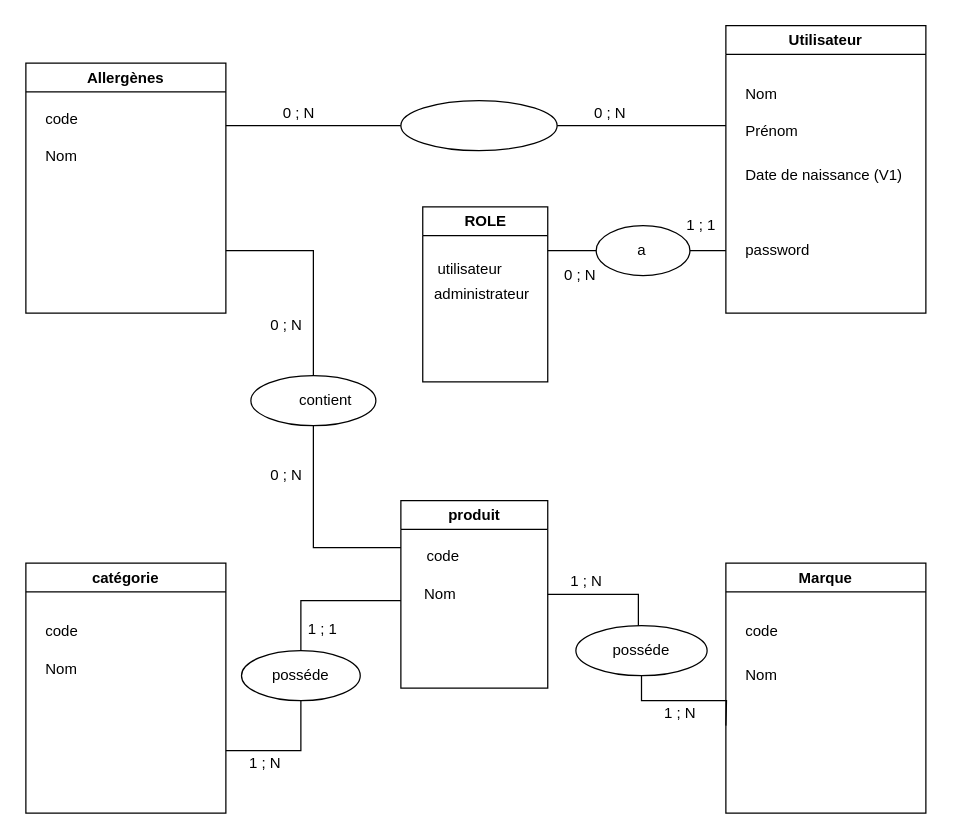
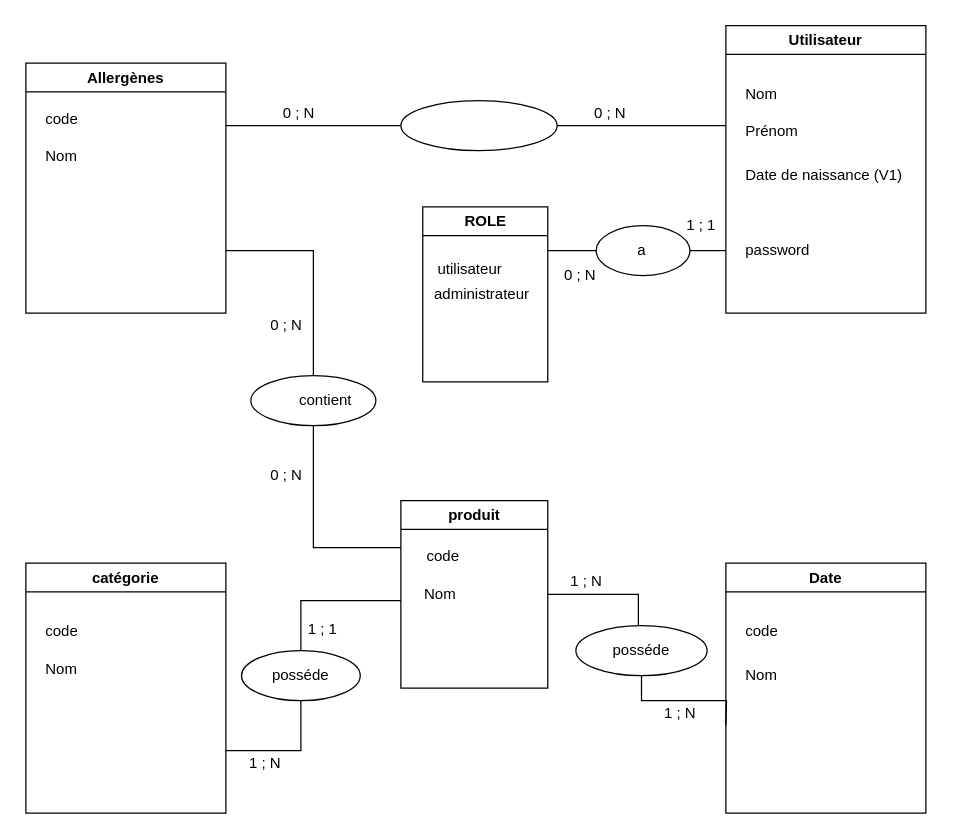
(826, 578) -> (826, 578)
